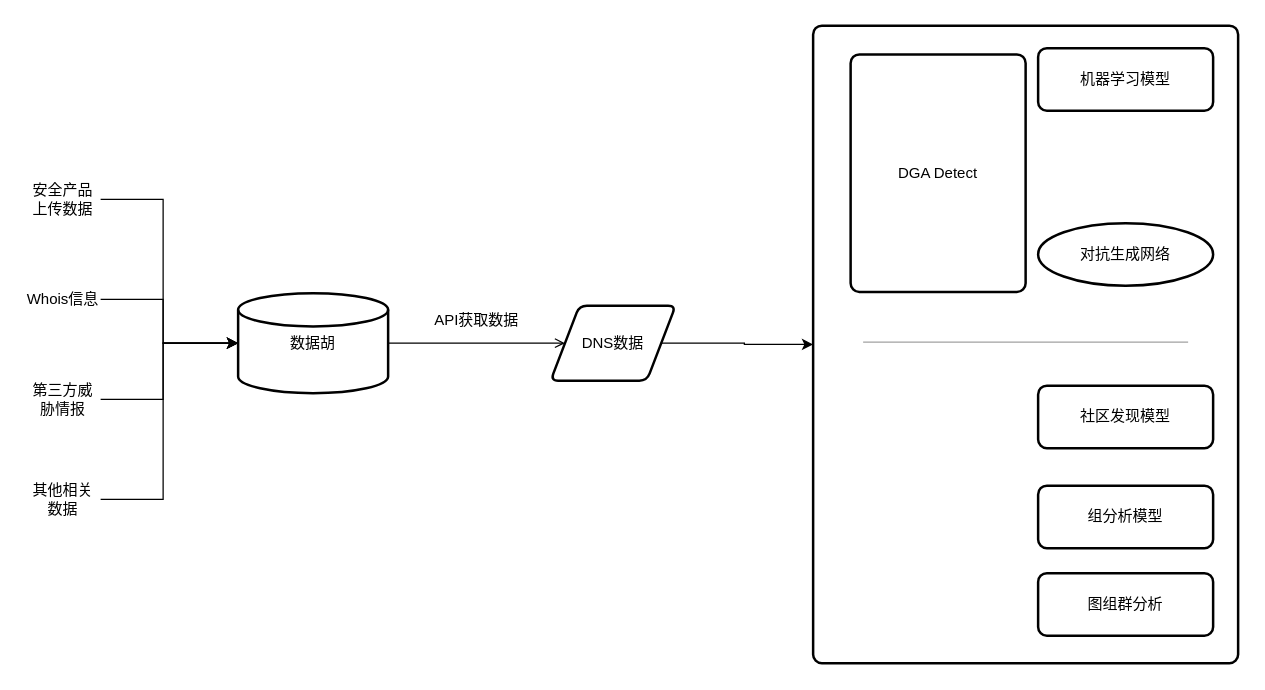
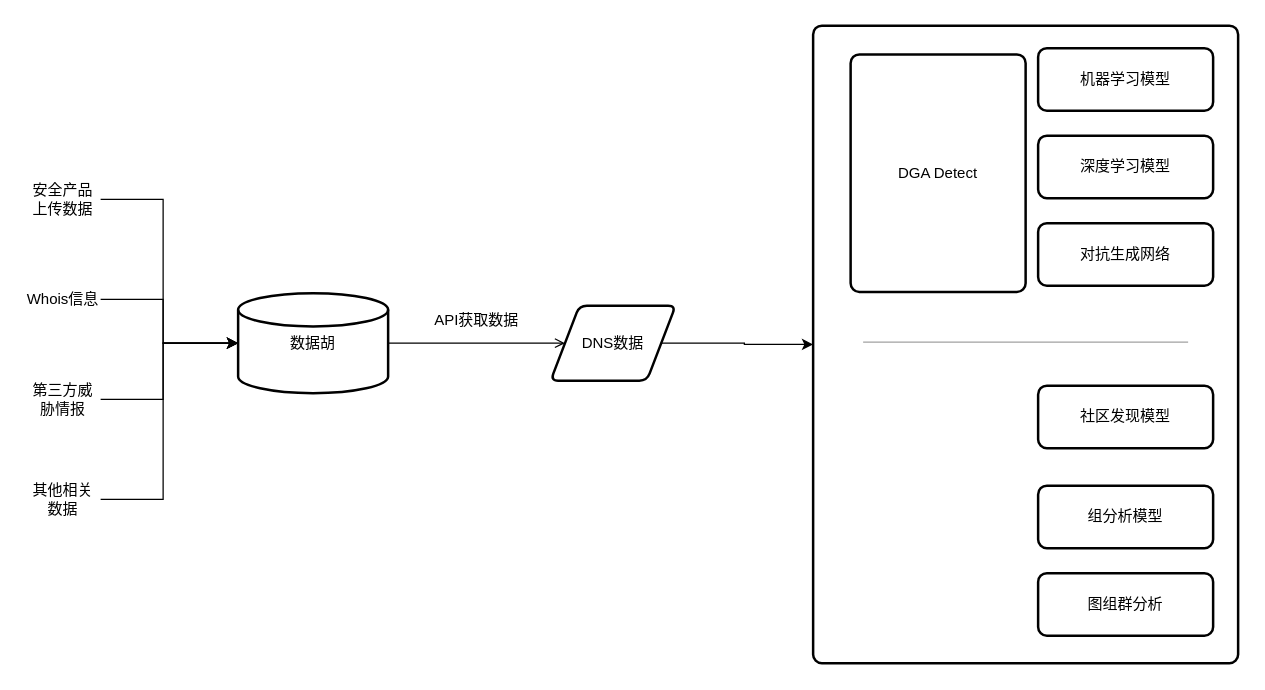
none -> (1126, 167)
(1126, 254) -> (1126, 254)
